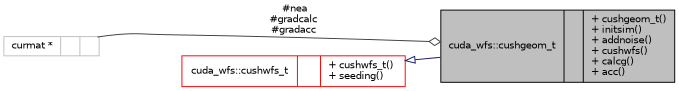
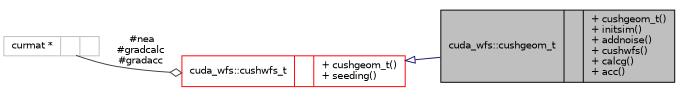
(263, 37) -> (122, 67)
(361, 65) -> (359, 65)
